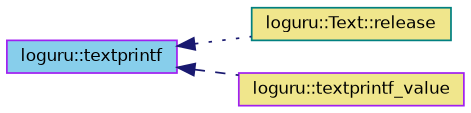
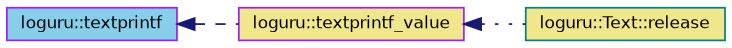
(223, 40) -> (503, 24)
